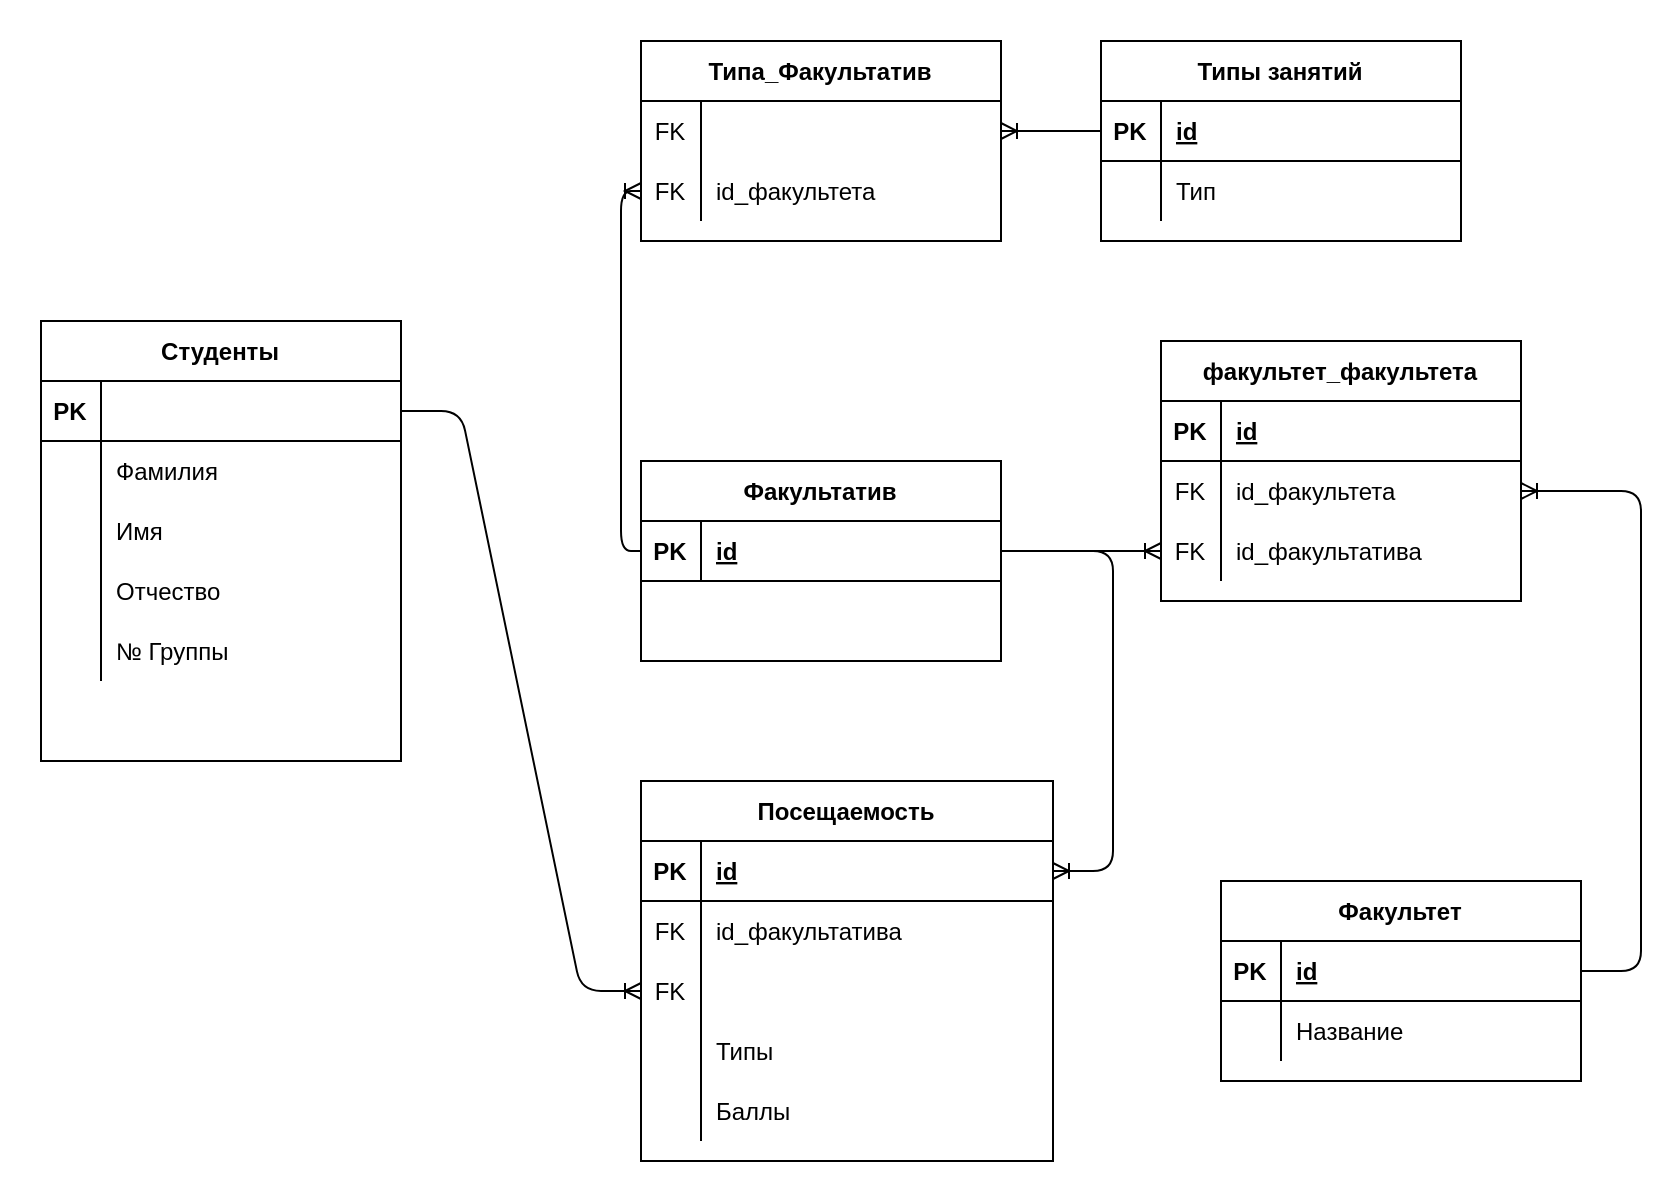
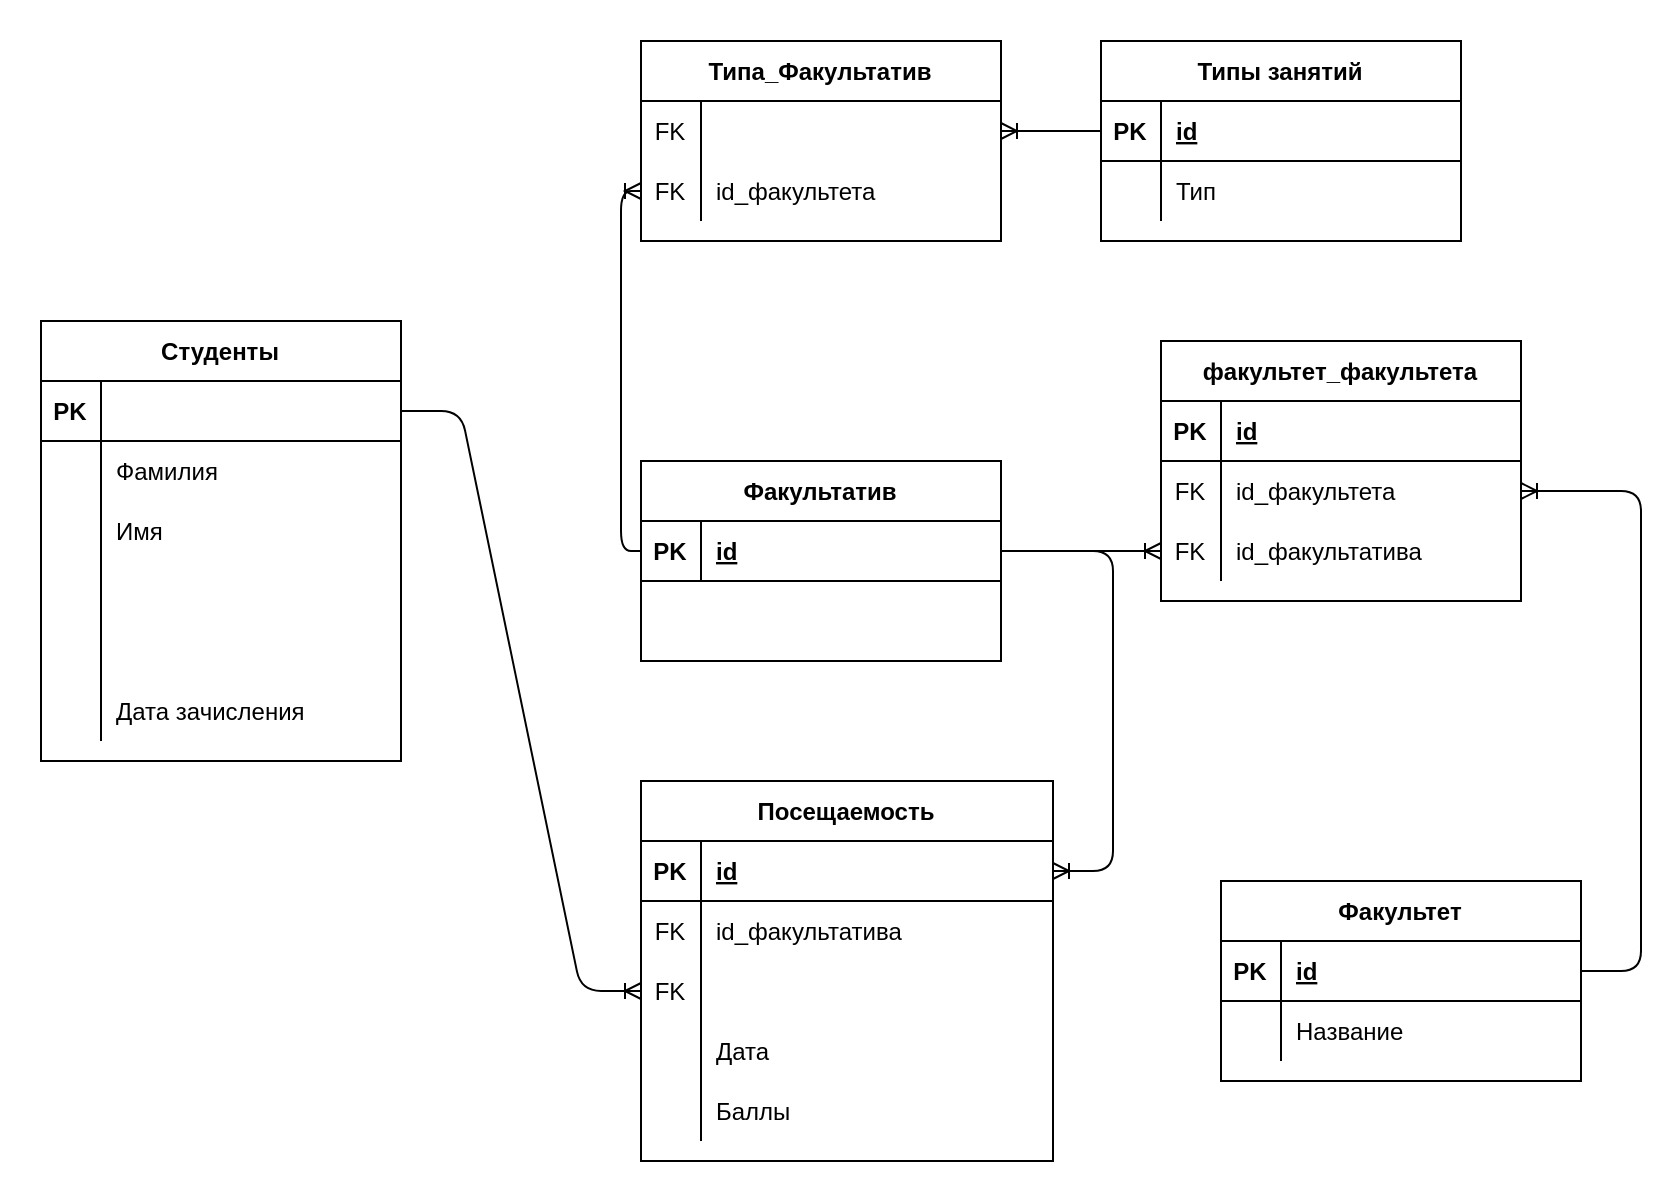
(251, 591) -> none
(251, 651) -> none
none -> (251, 711)
(743, 1052) -> (743, 1052)
